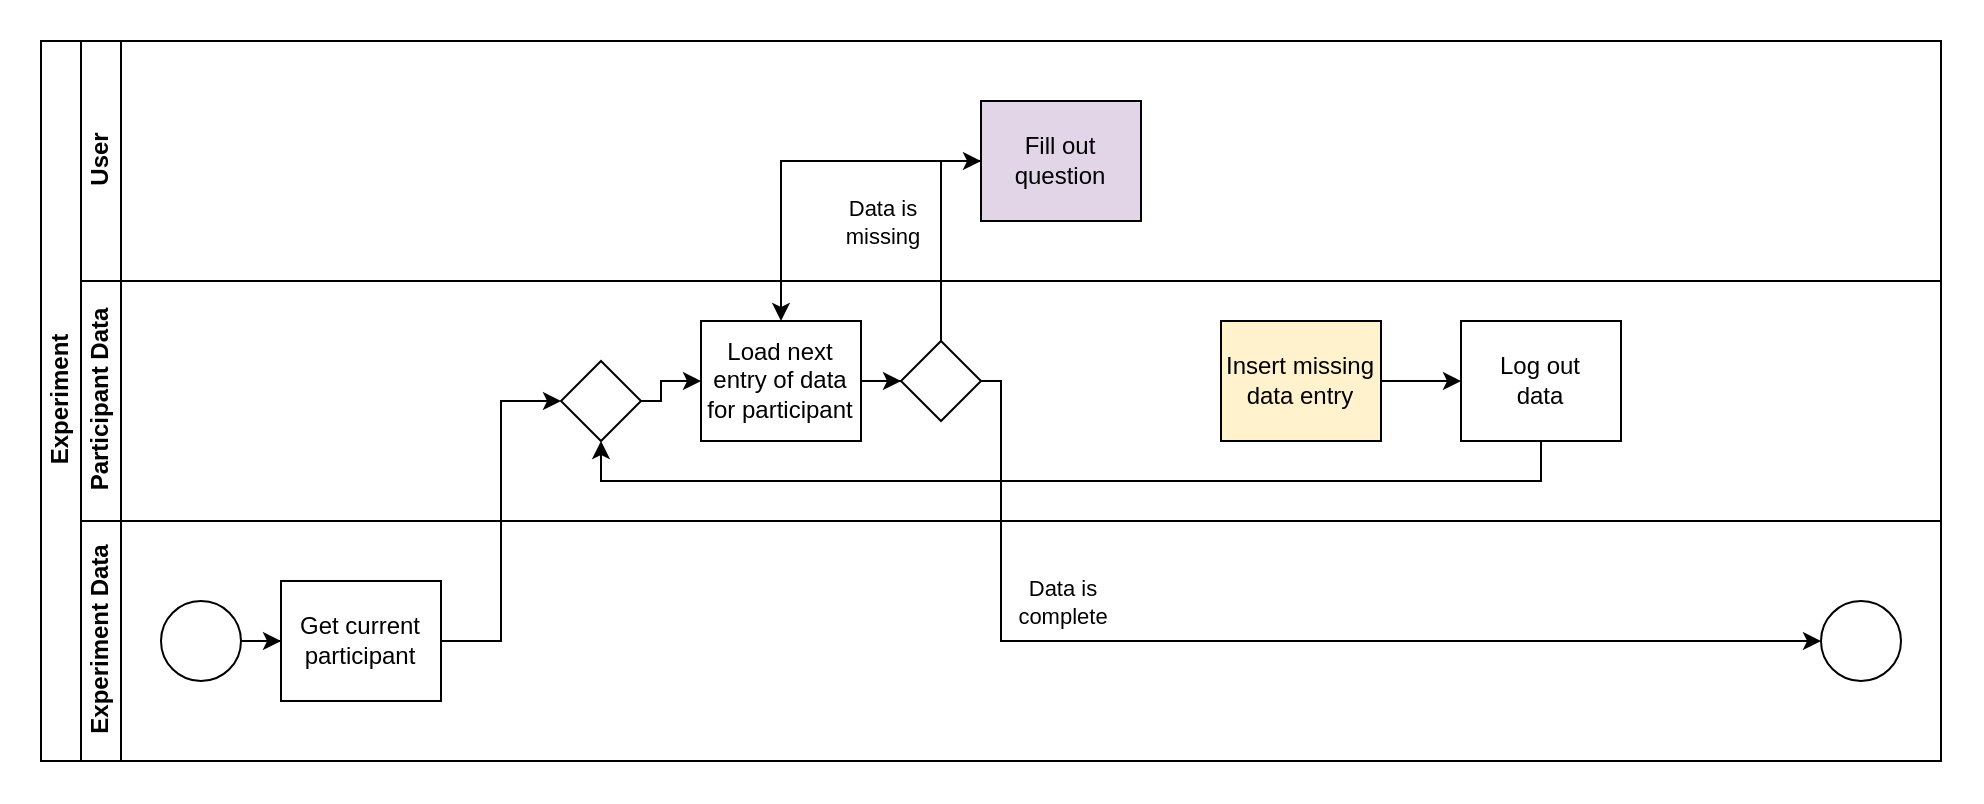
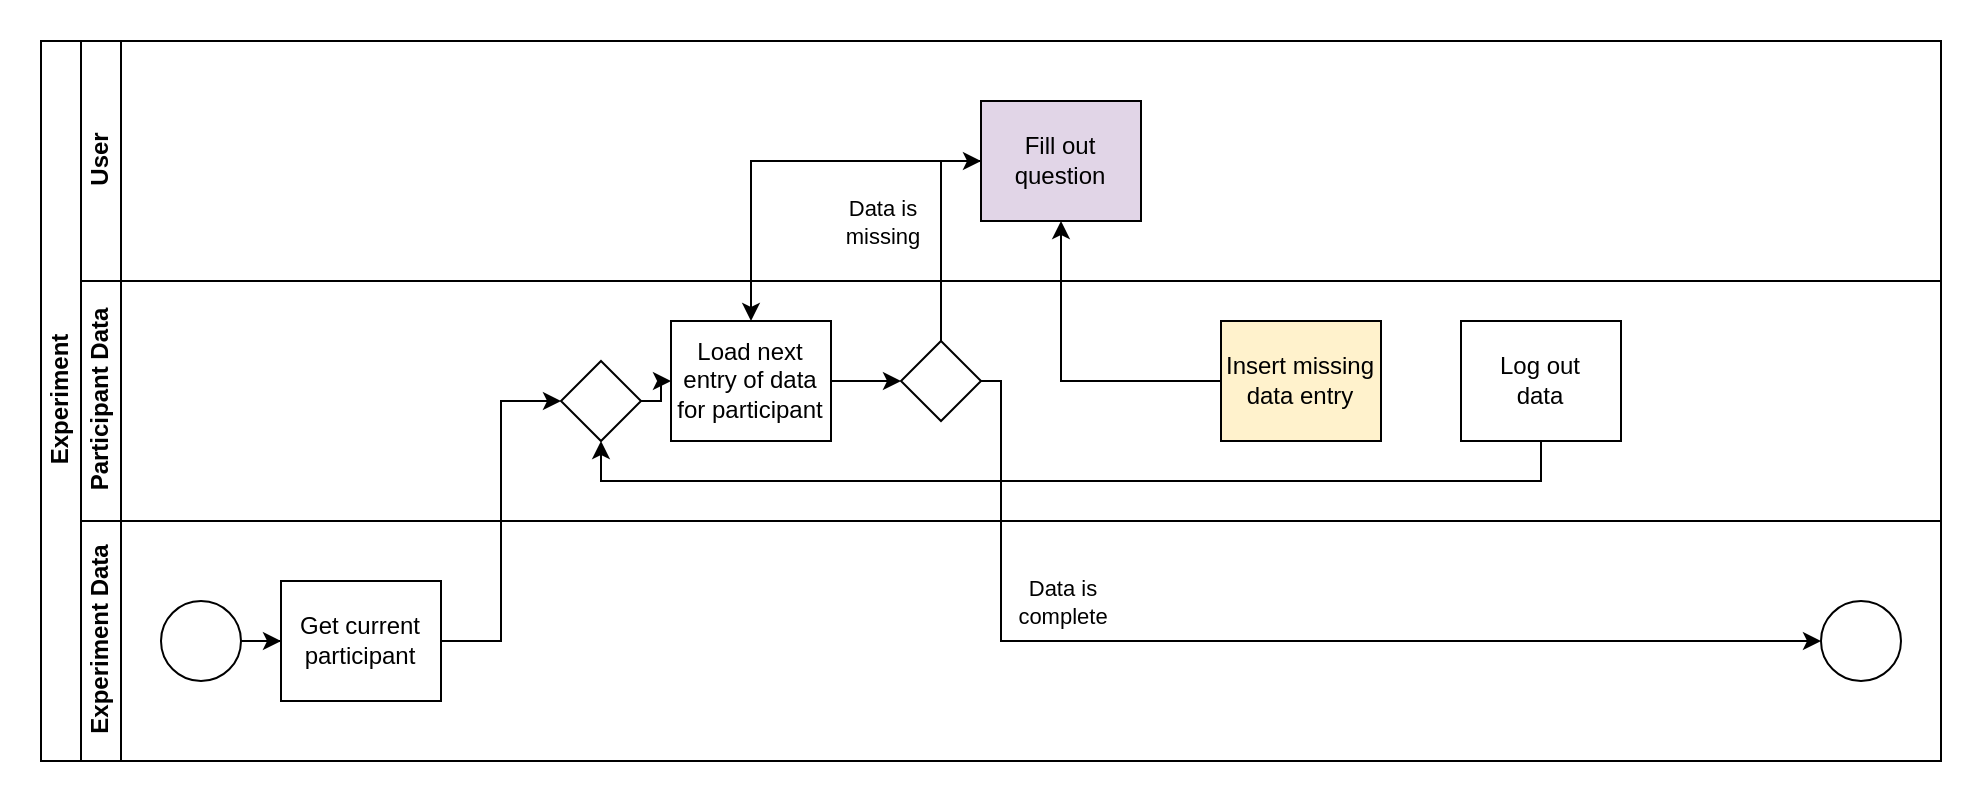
(781, 381) -> (751, 381)
(1414, 381) -> (1093, 381)
